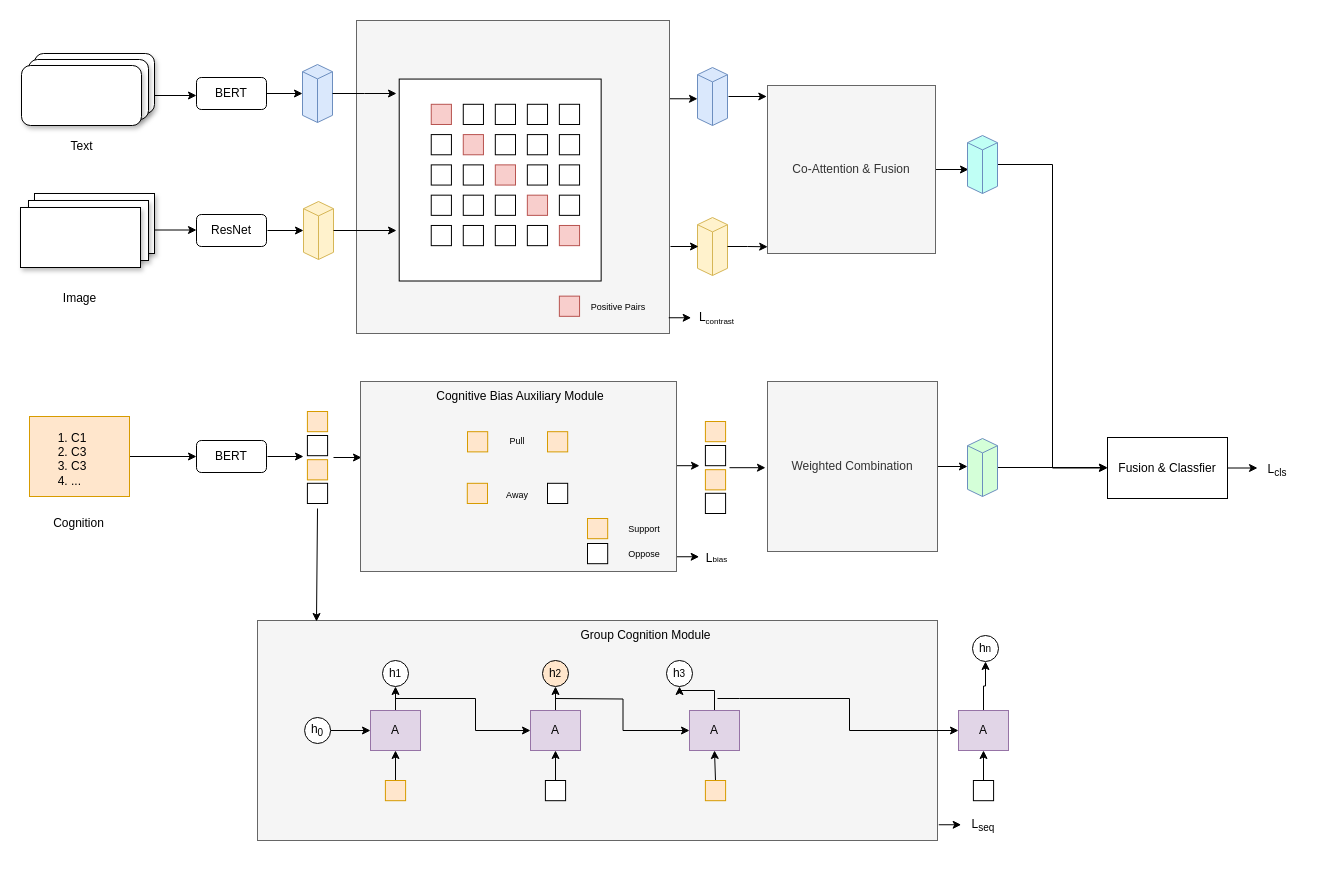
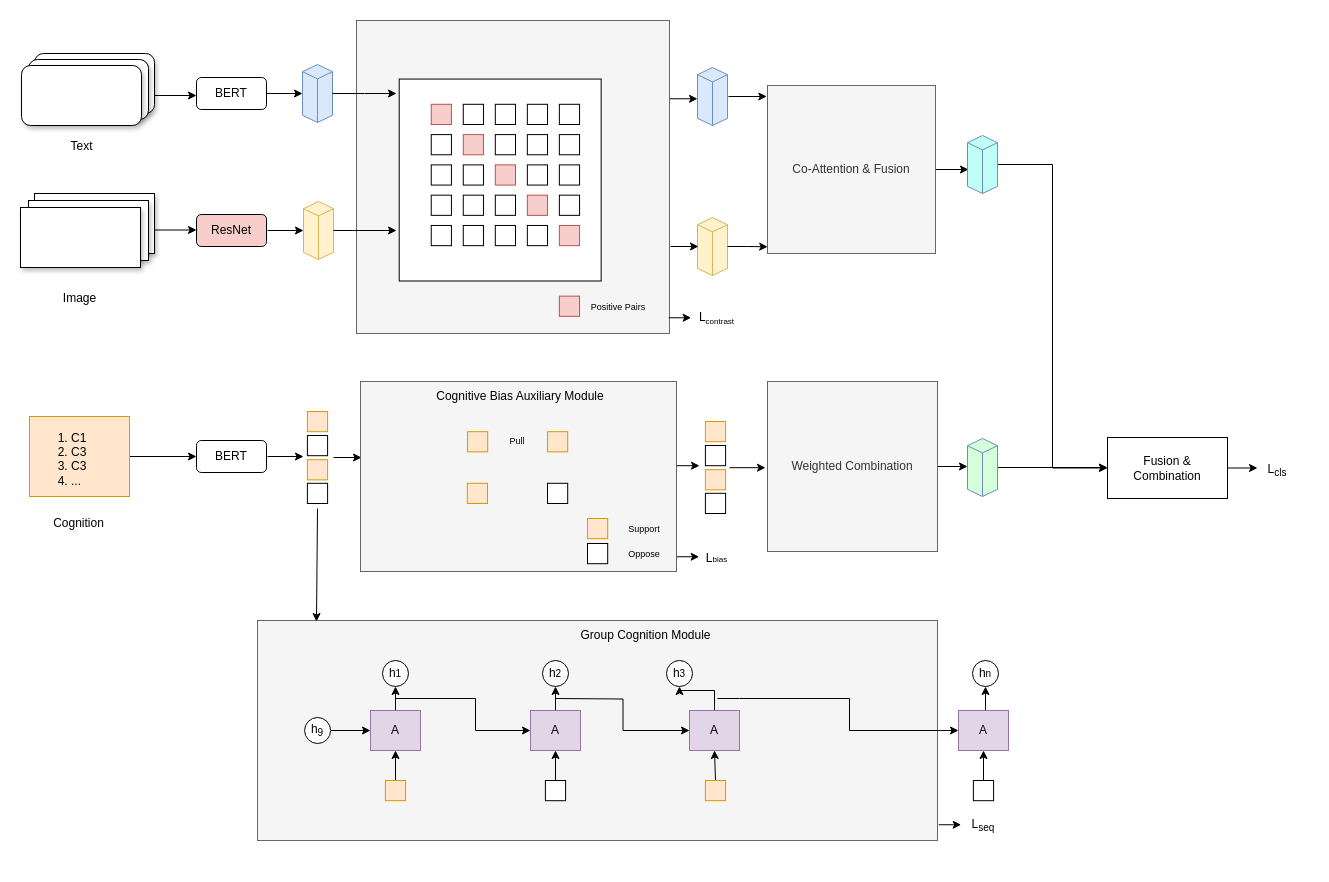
(232, 231) -> (232, 231)
(1168, 469) -> (1168, 469)
(518, 495) -> none
(986, 649) -> (986, 674)
(556, 674) -> (556, 674)
(318, 731) -> (318, 731)
